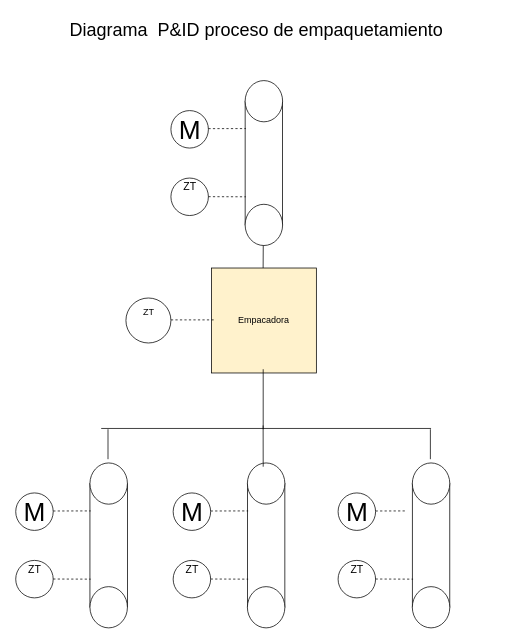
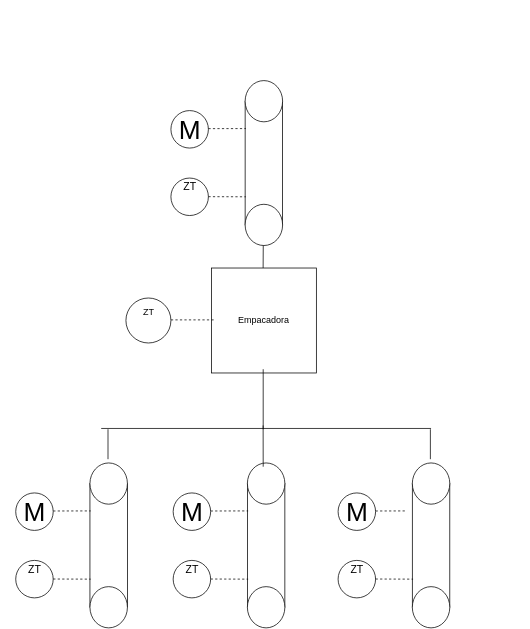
(258, 30) -> none
(264, 321) -> (264, 321)
